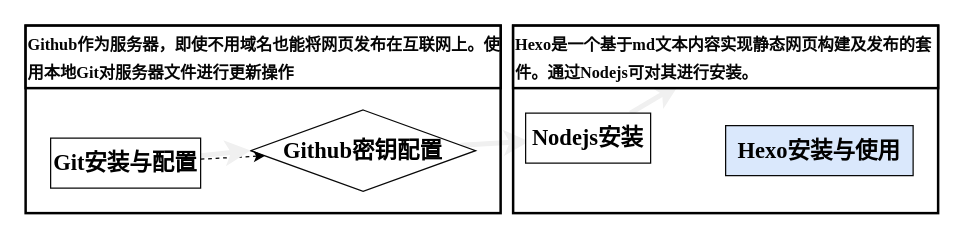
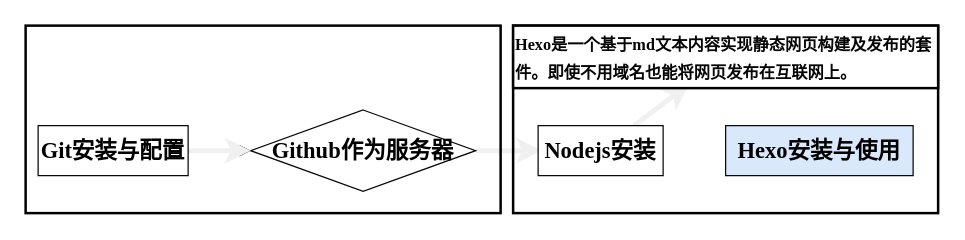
(263, 57) -> none
(727, 57) -> (727, 57)
(588, 138) -> (601, 151)
(363, 151) -> (363, 151)
(126, 163) -> (113, 151)
